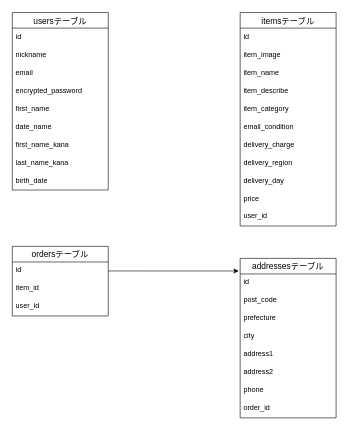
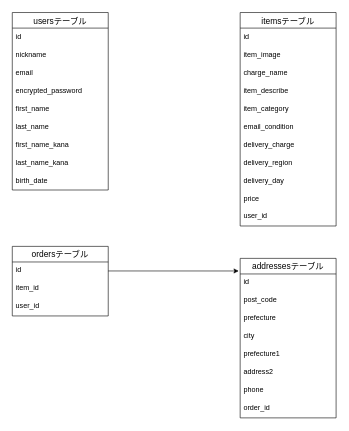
(261, 72) -> (266, 72)
(34, 126) -> (33, 126)
(260, 354) -> (266, 354)
